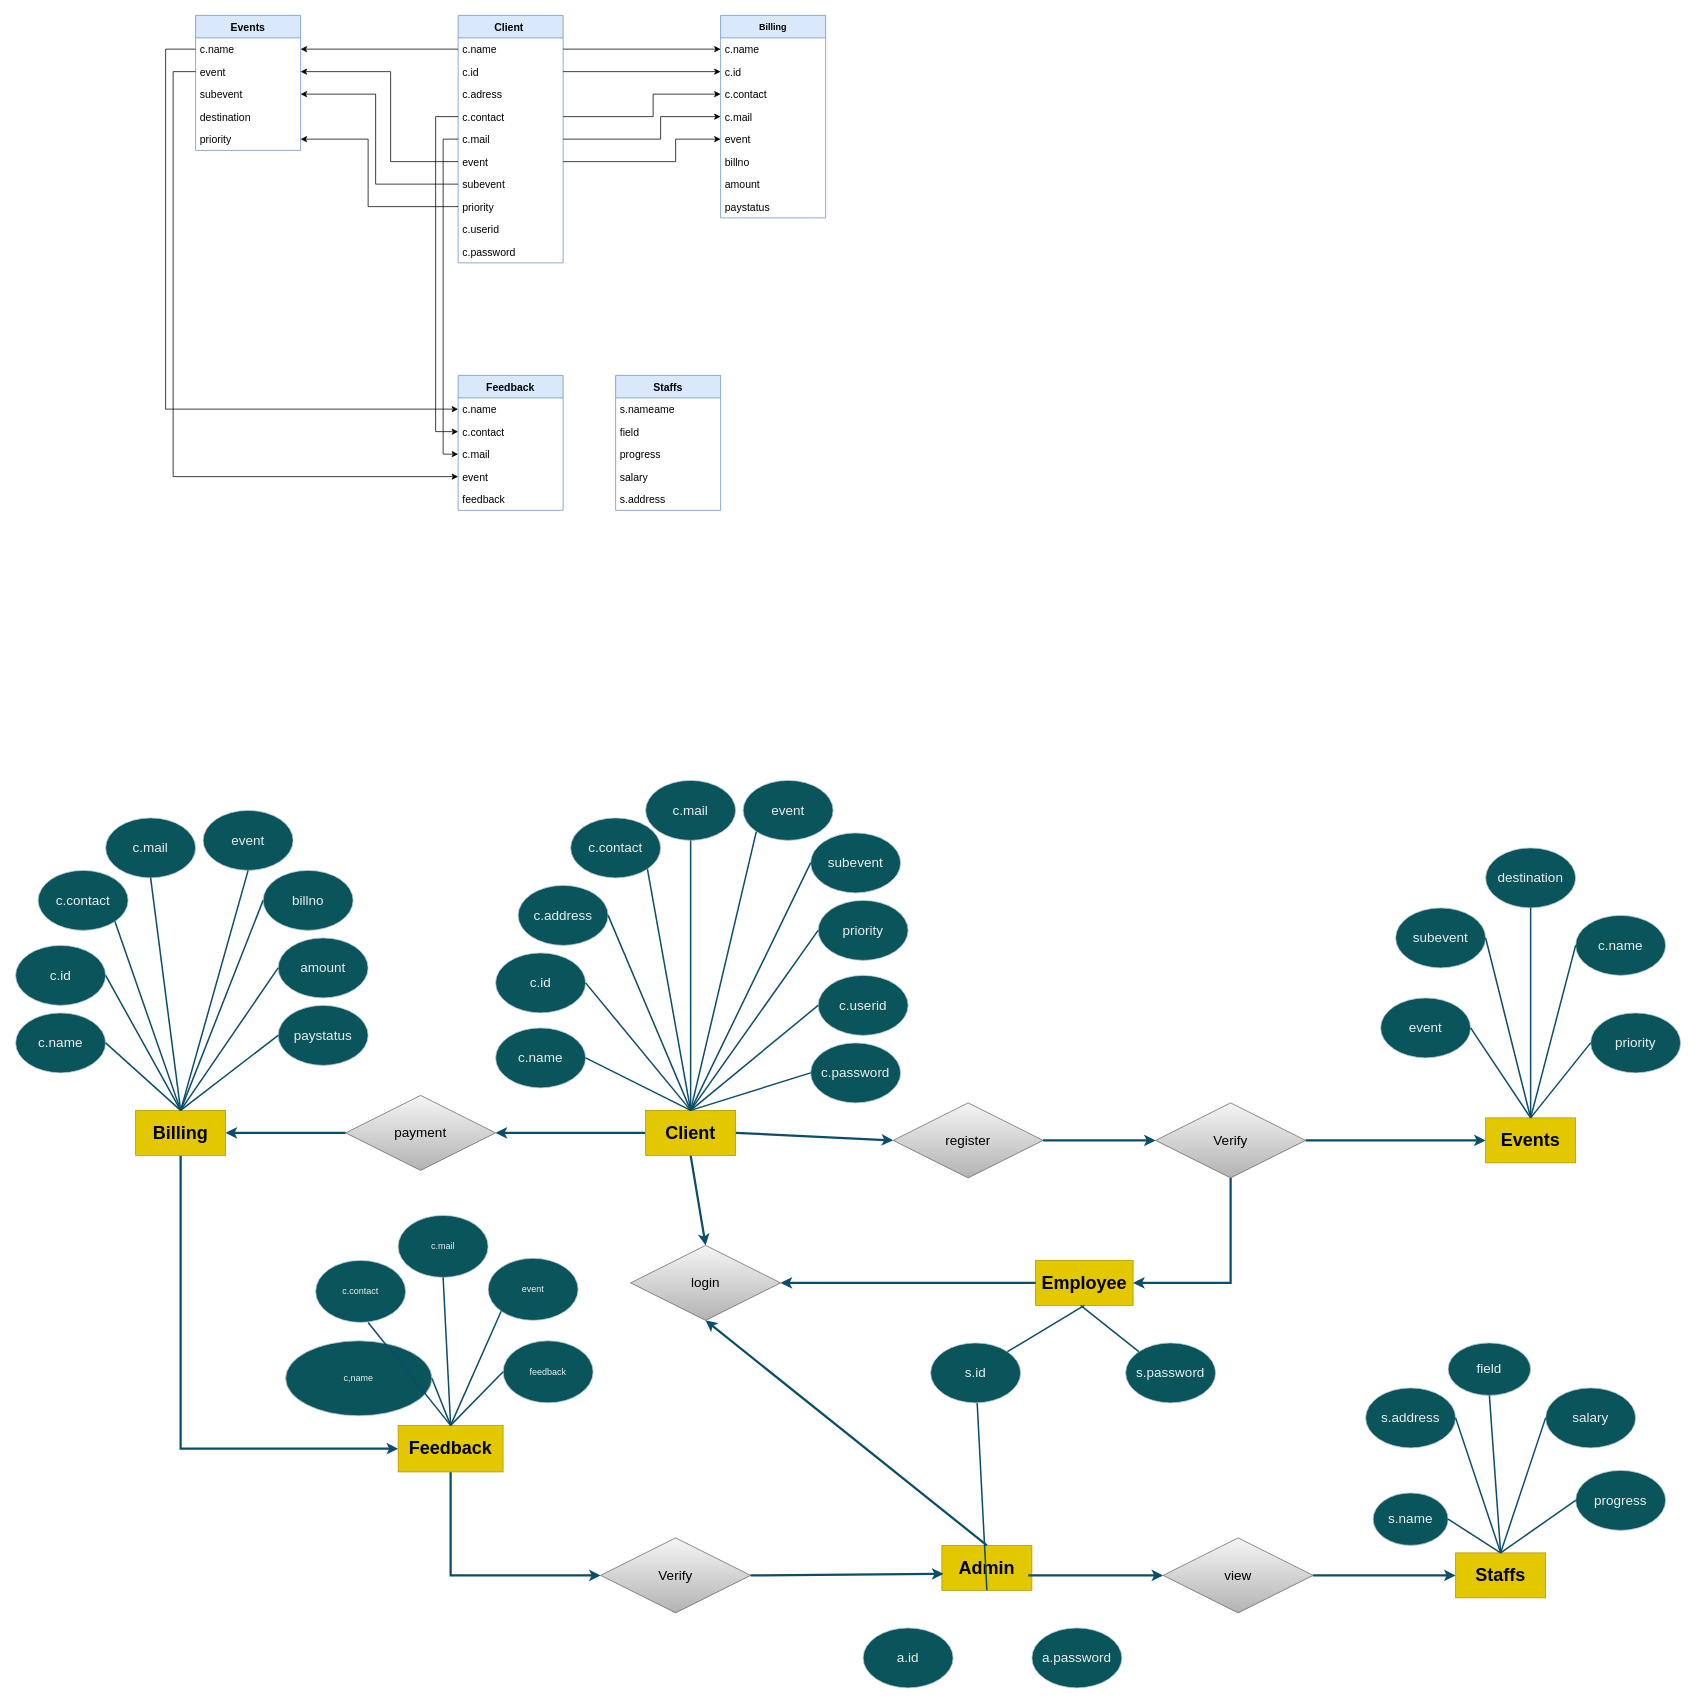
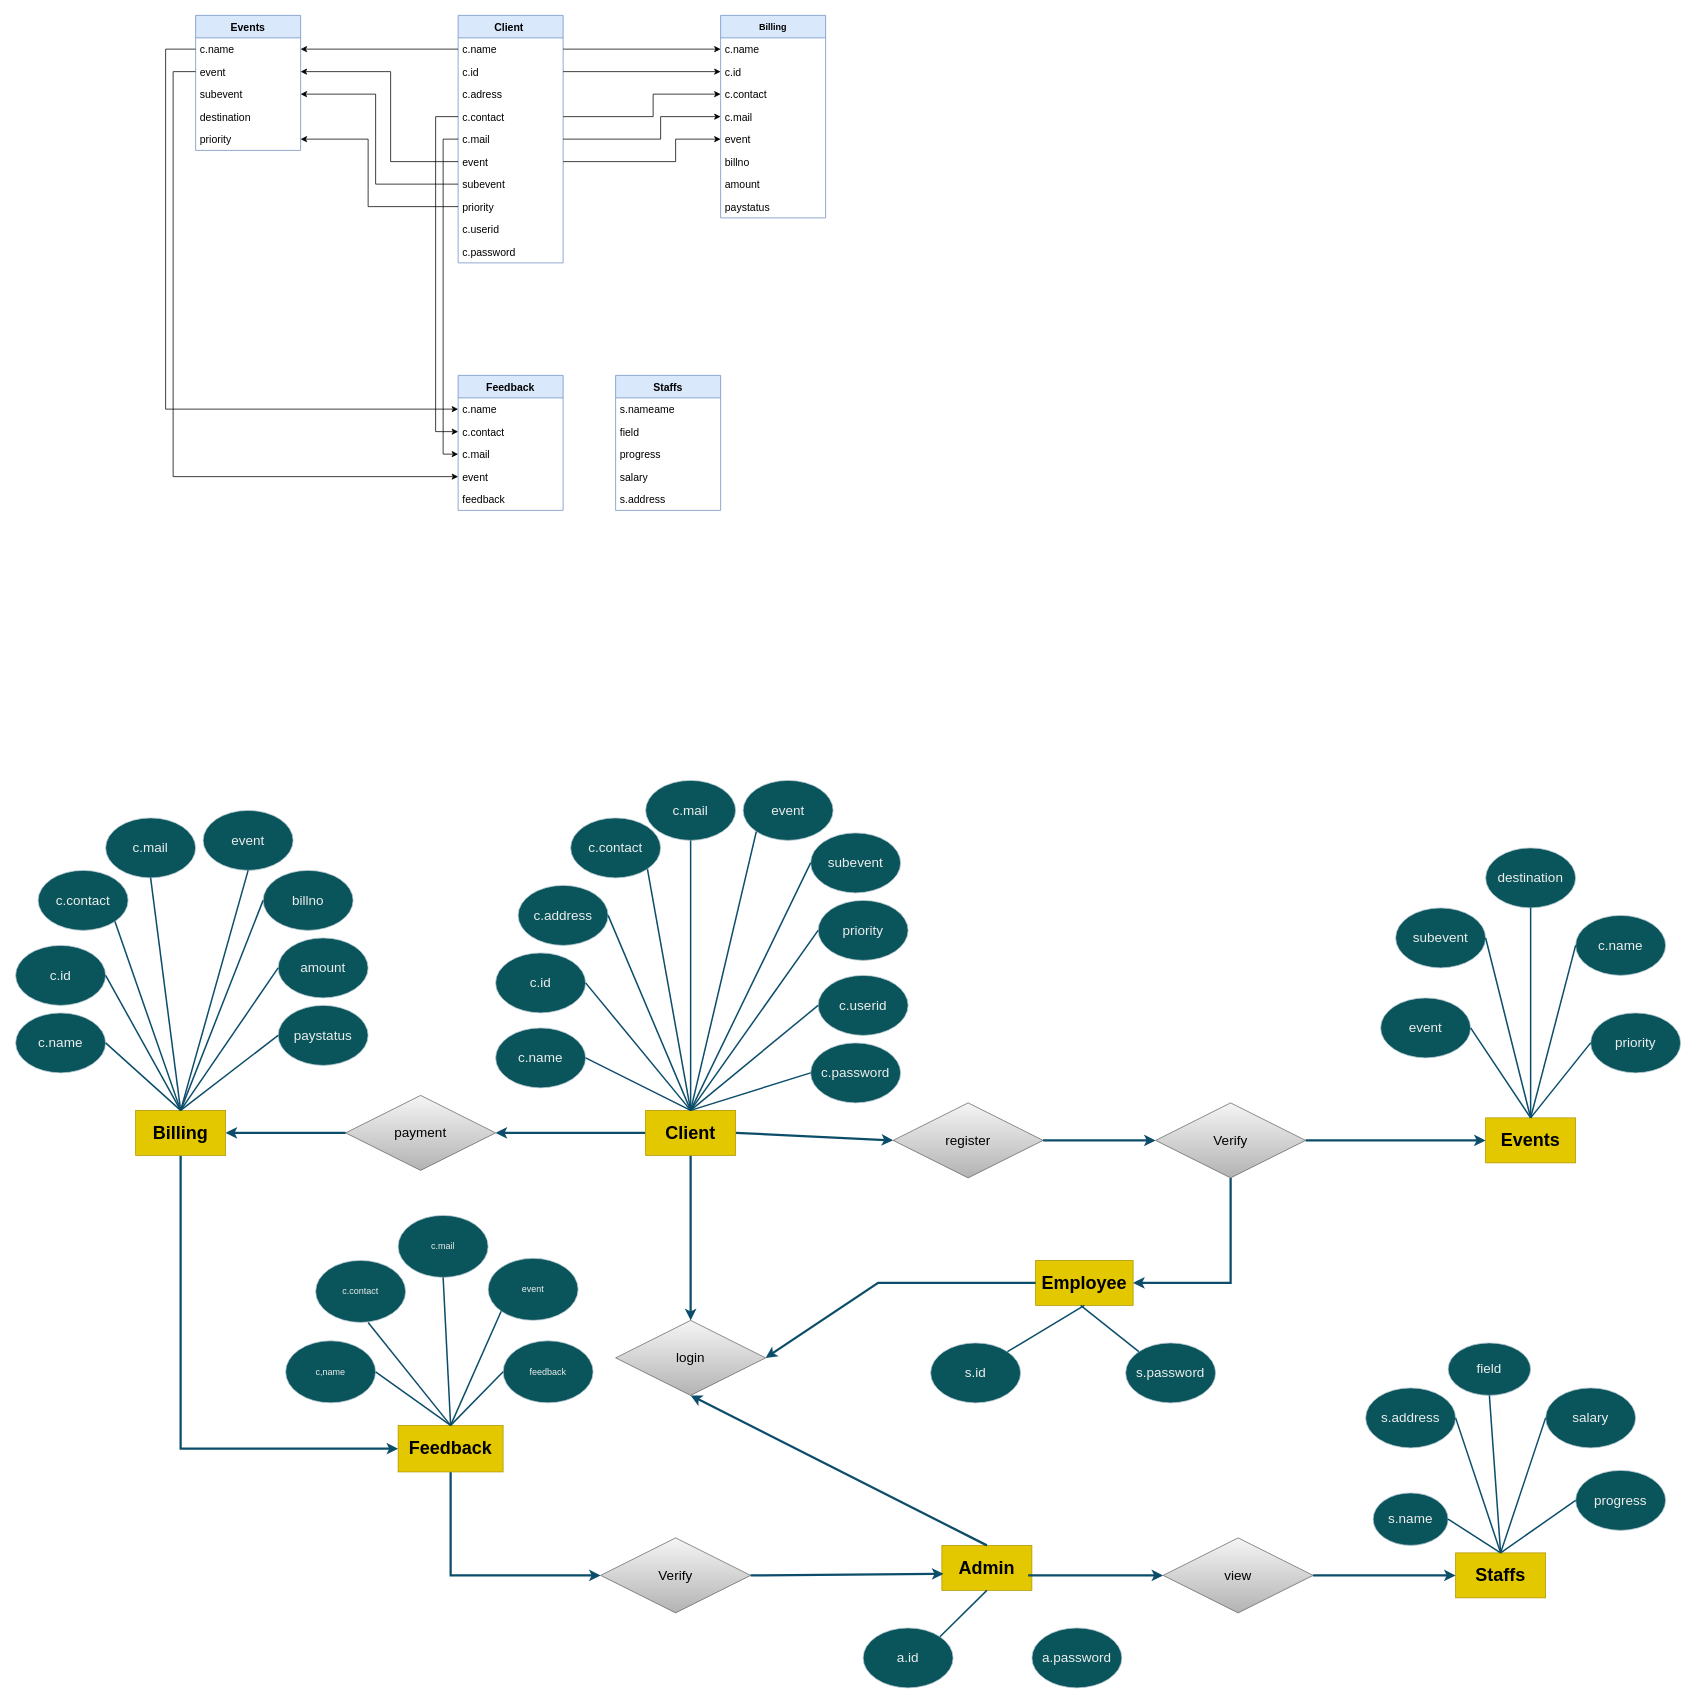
(705, 1283) -> (690, 1358)
(359, 1378) -> (330, 1372)
(982, 1497) -> (964, 1613)
